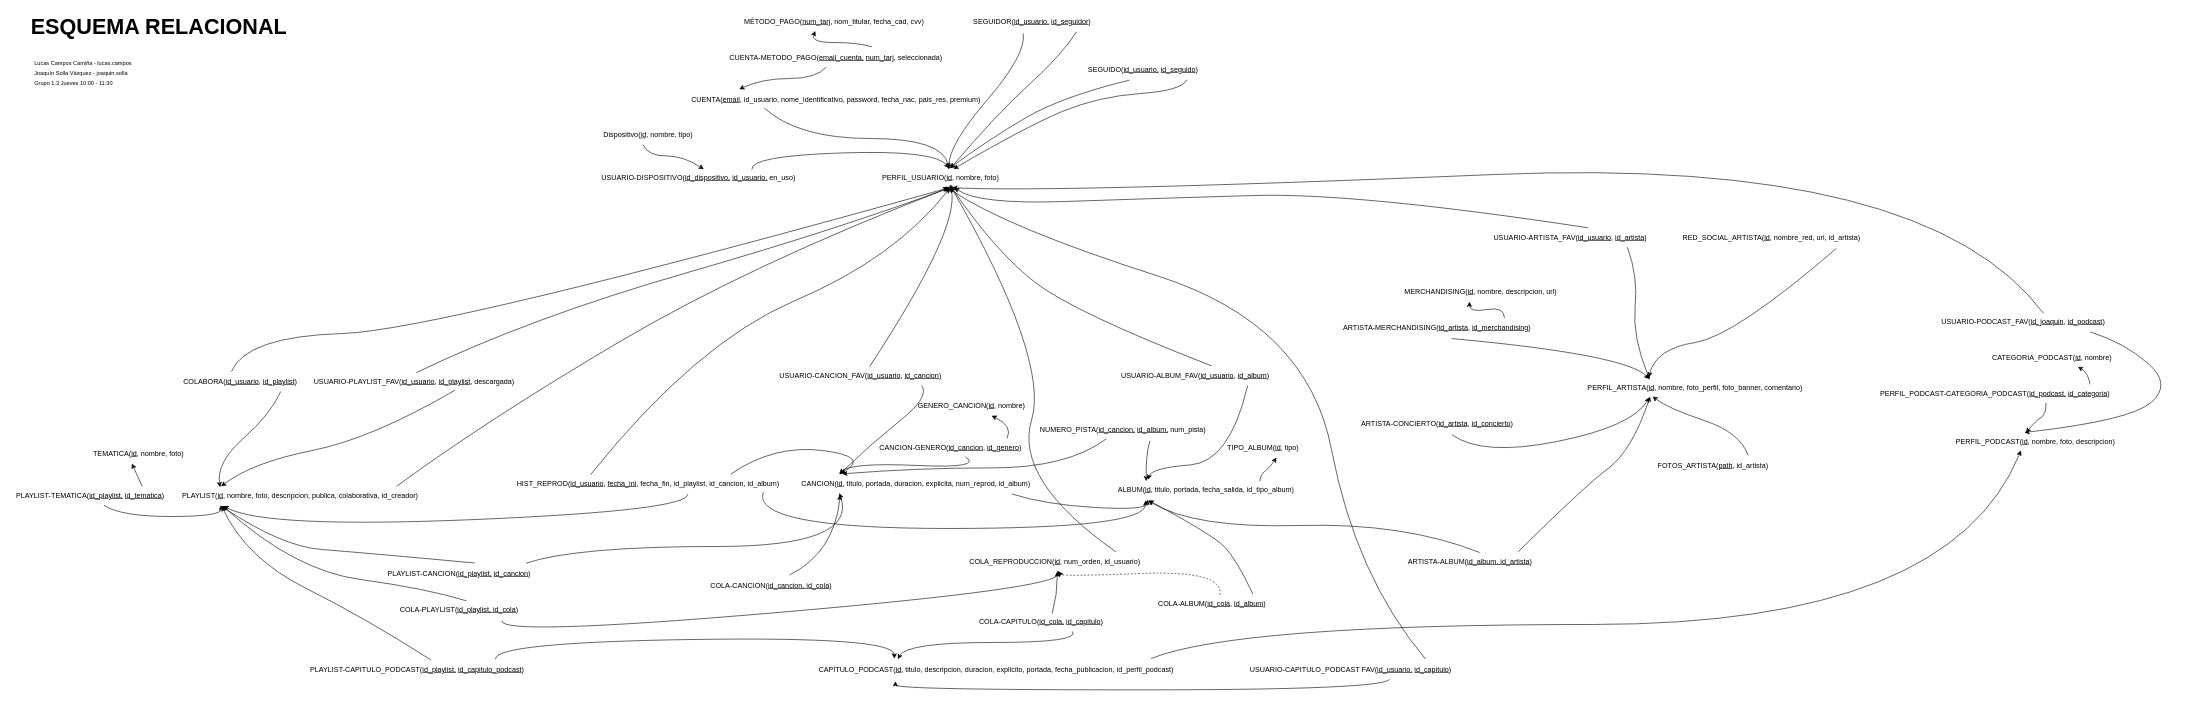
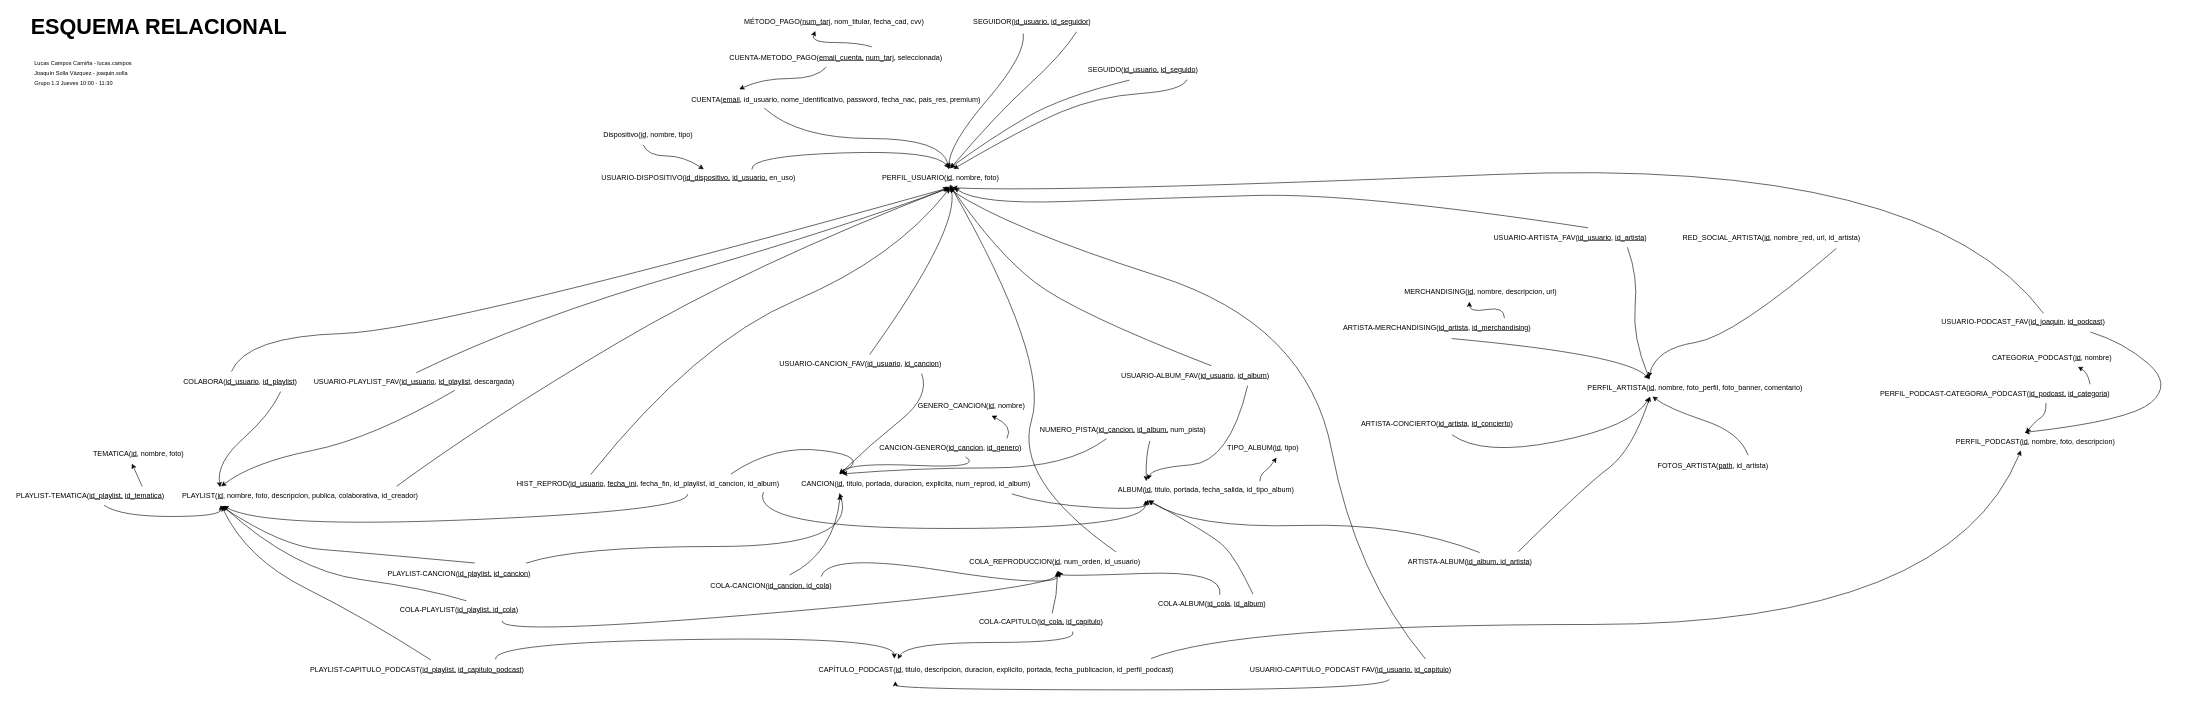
(861, 375) -> (861, 363)
none -> (926, 568)
(1145, 573) -> (1145, 573)
